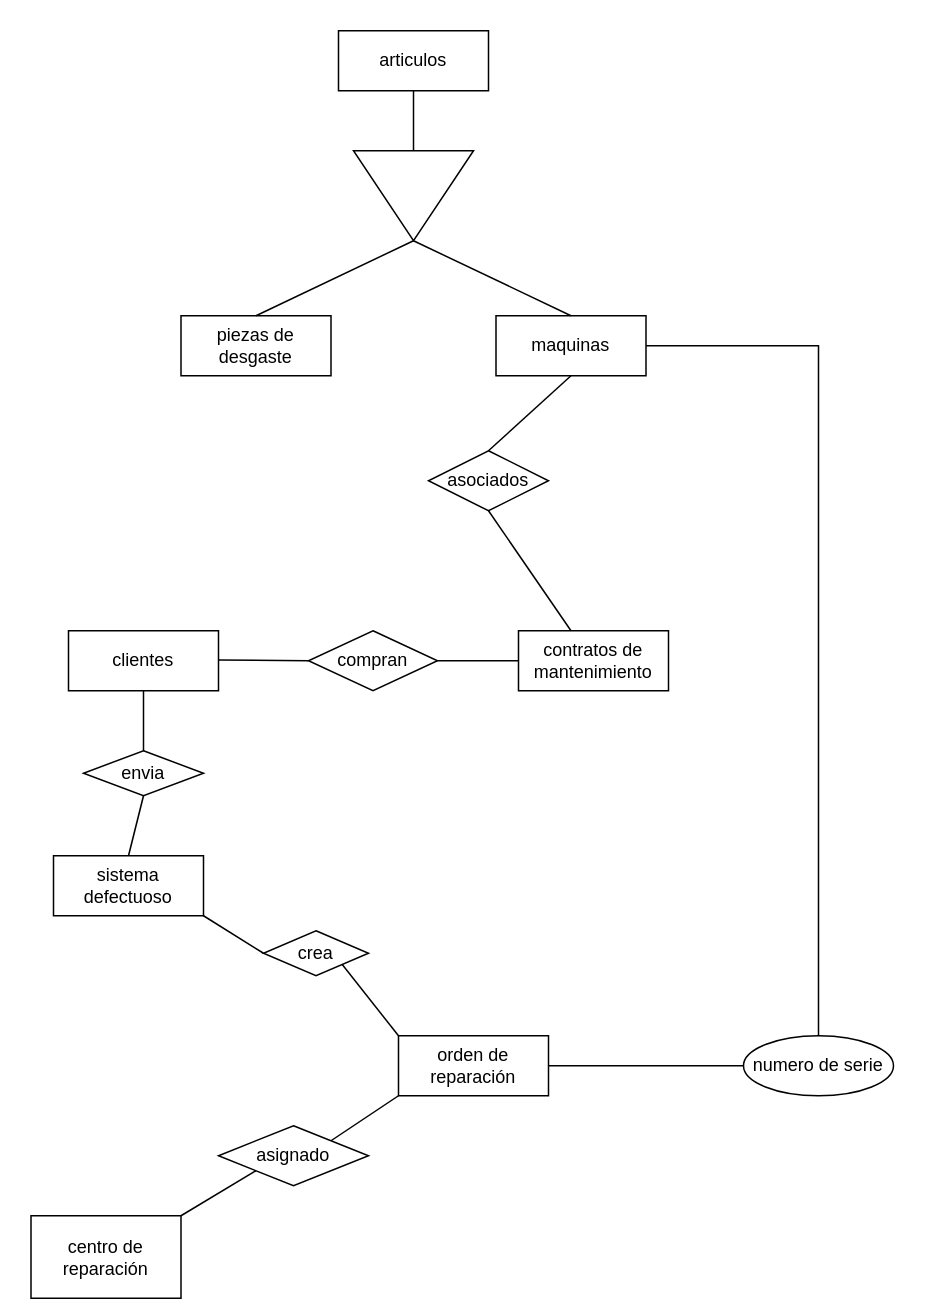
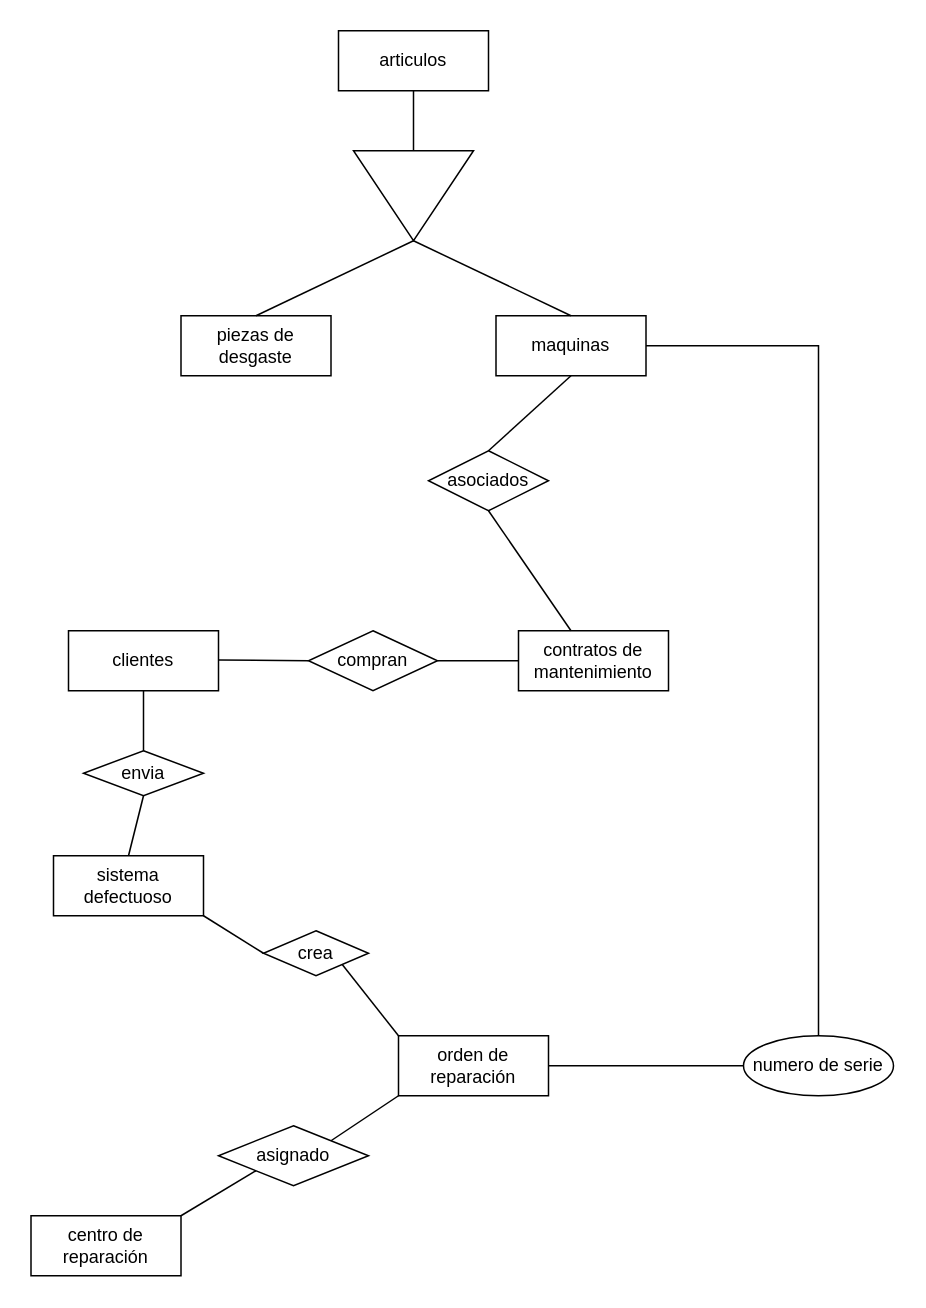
(106, 1257) -> (106, 1246)
